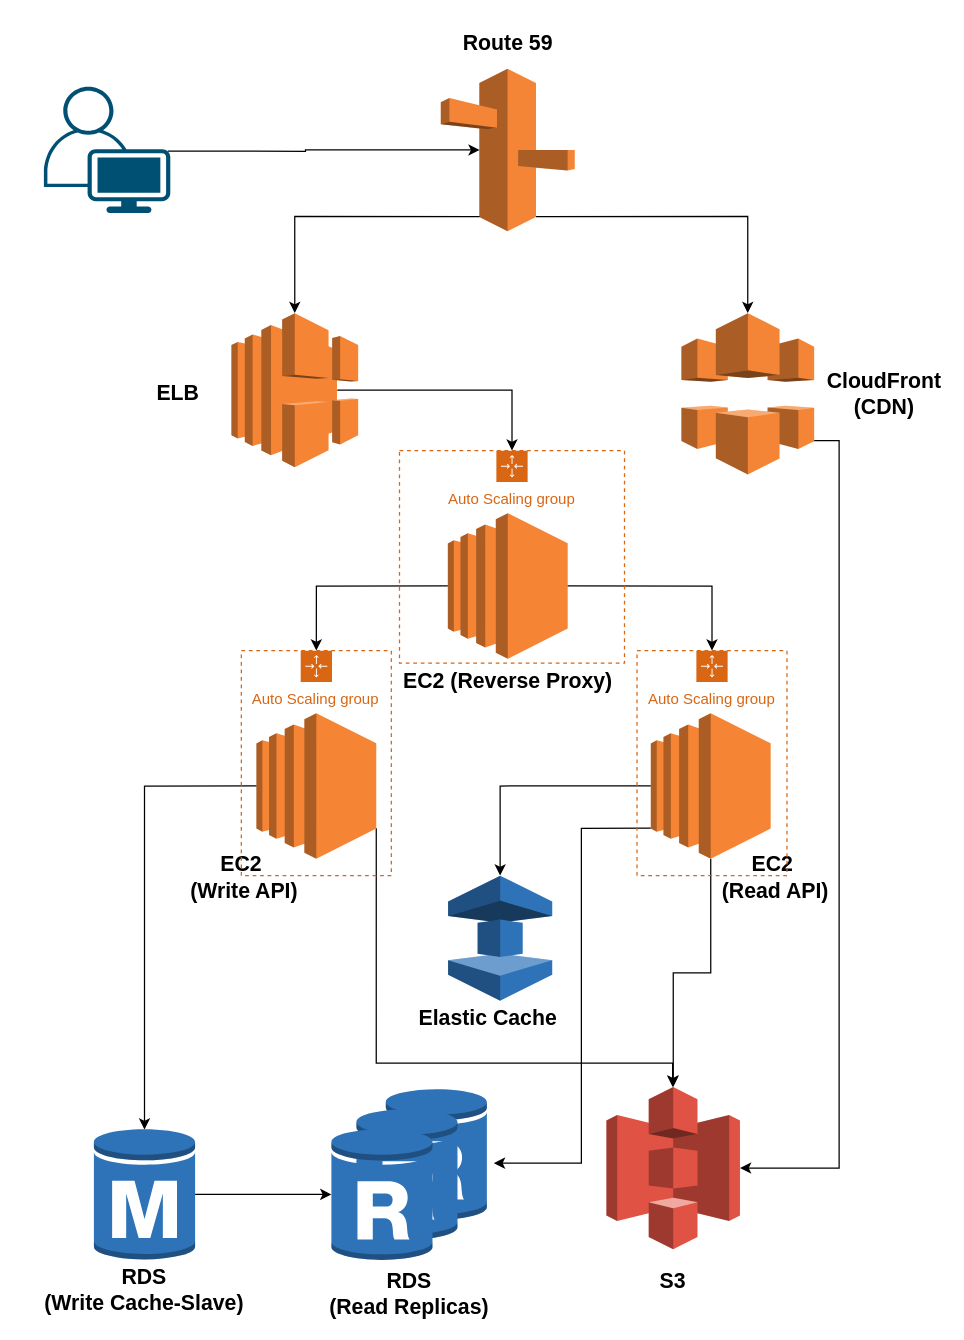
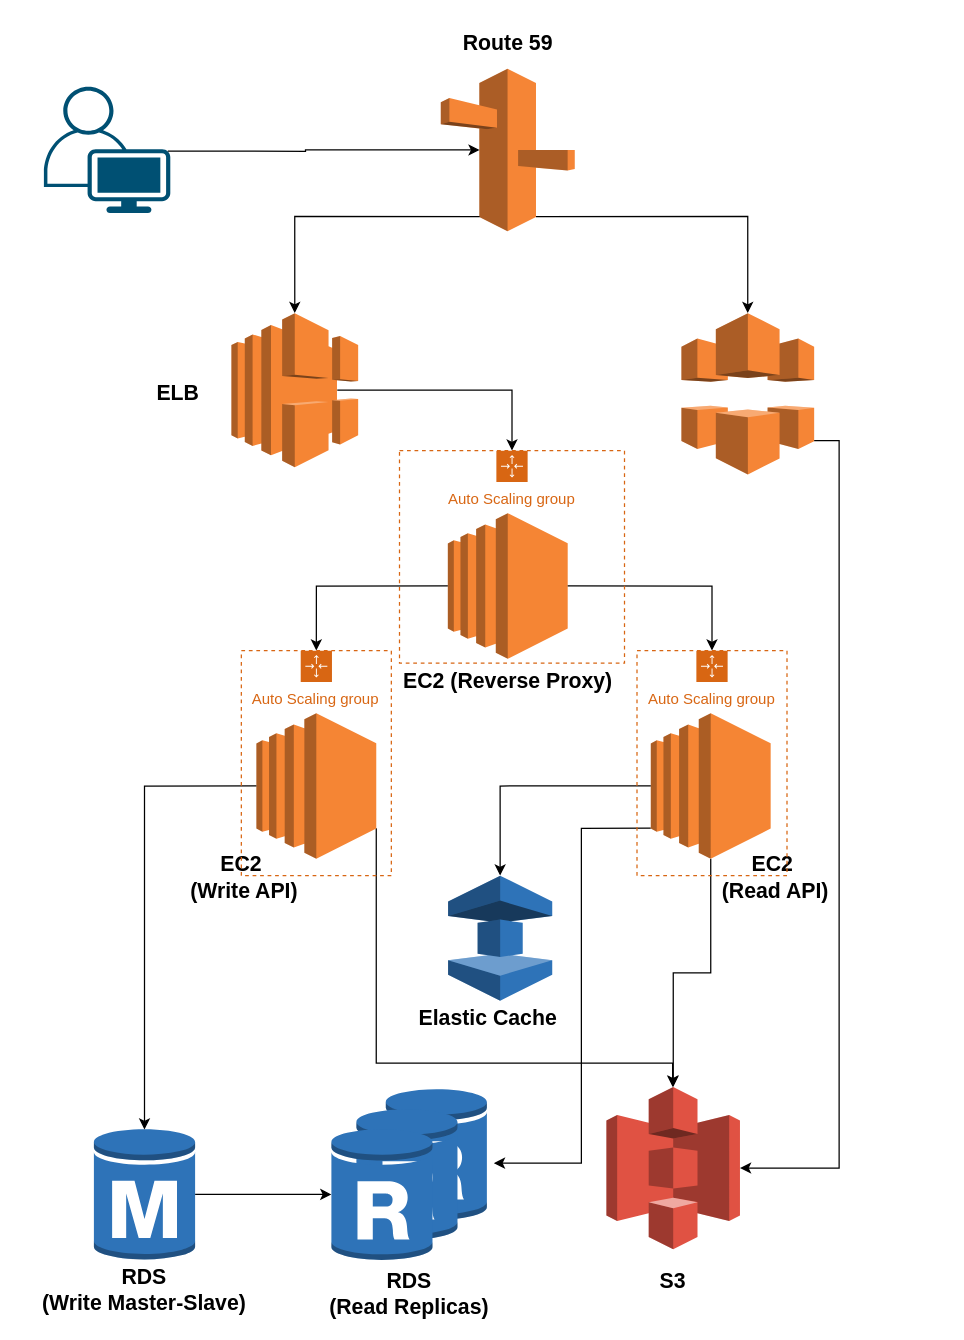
(884, 394) -> none
(144, 1291) -> (144, 1291)
